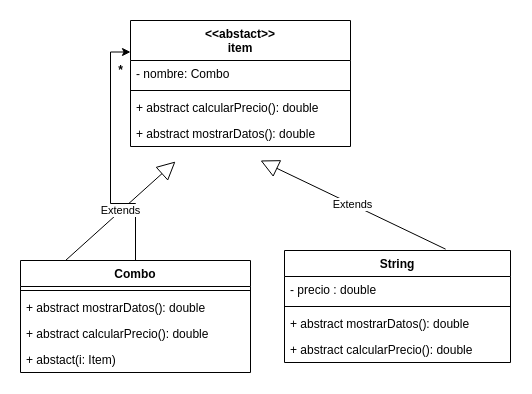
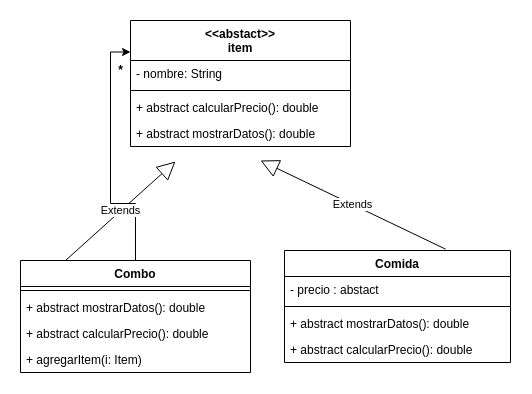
(182, 74) -> (184, 74)
(397, 264) -> (397, 264)
(338, 290) -> (343, 290)
(80, 360) -> (94, 360)
